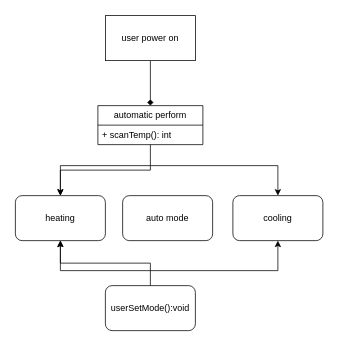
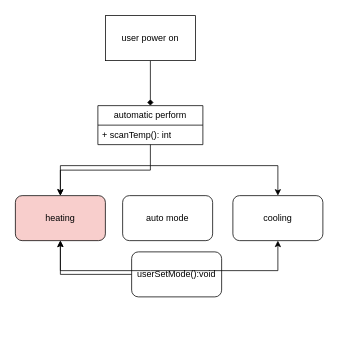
(60, 218) -> (60, 218)
(150, 308) -> (177, 274)
